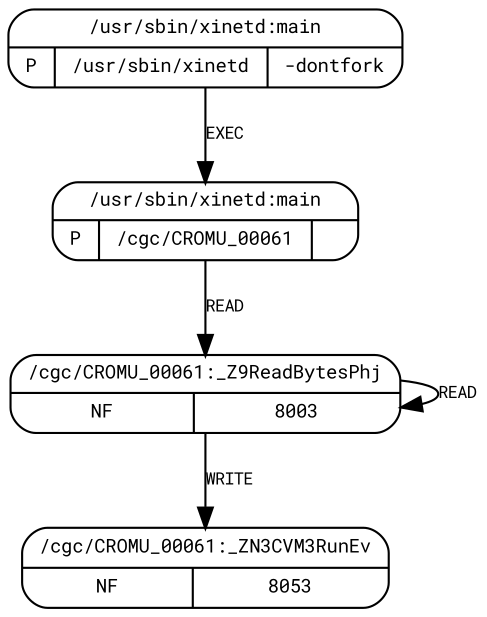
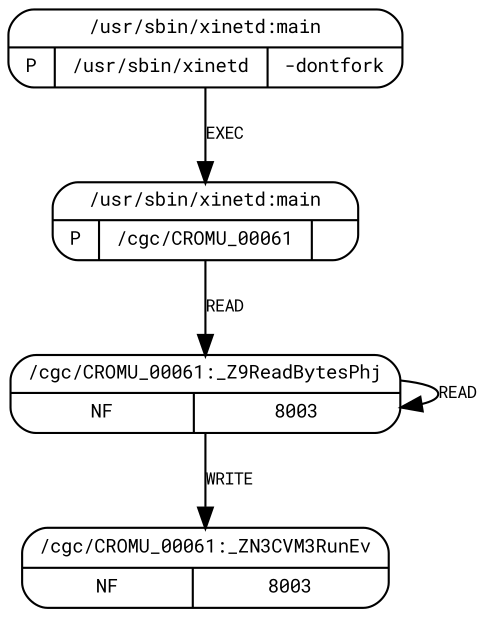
(291, 587) -> (291, 587)
